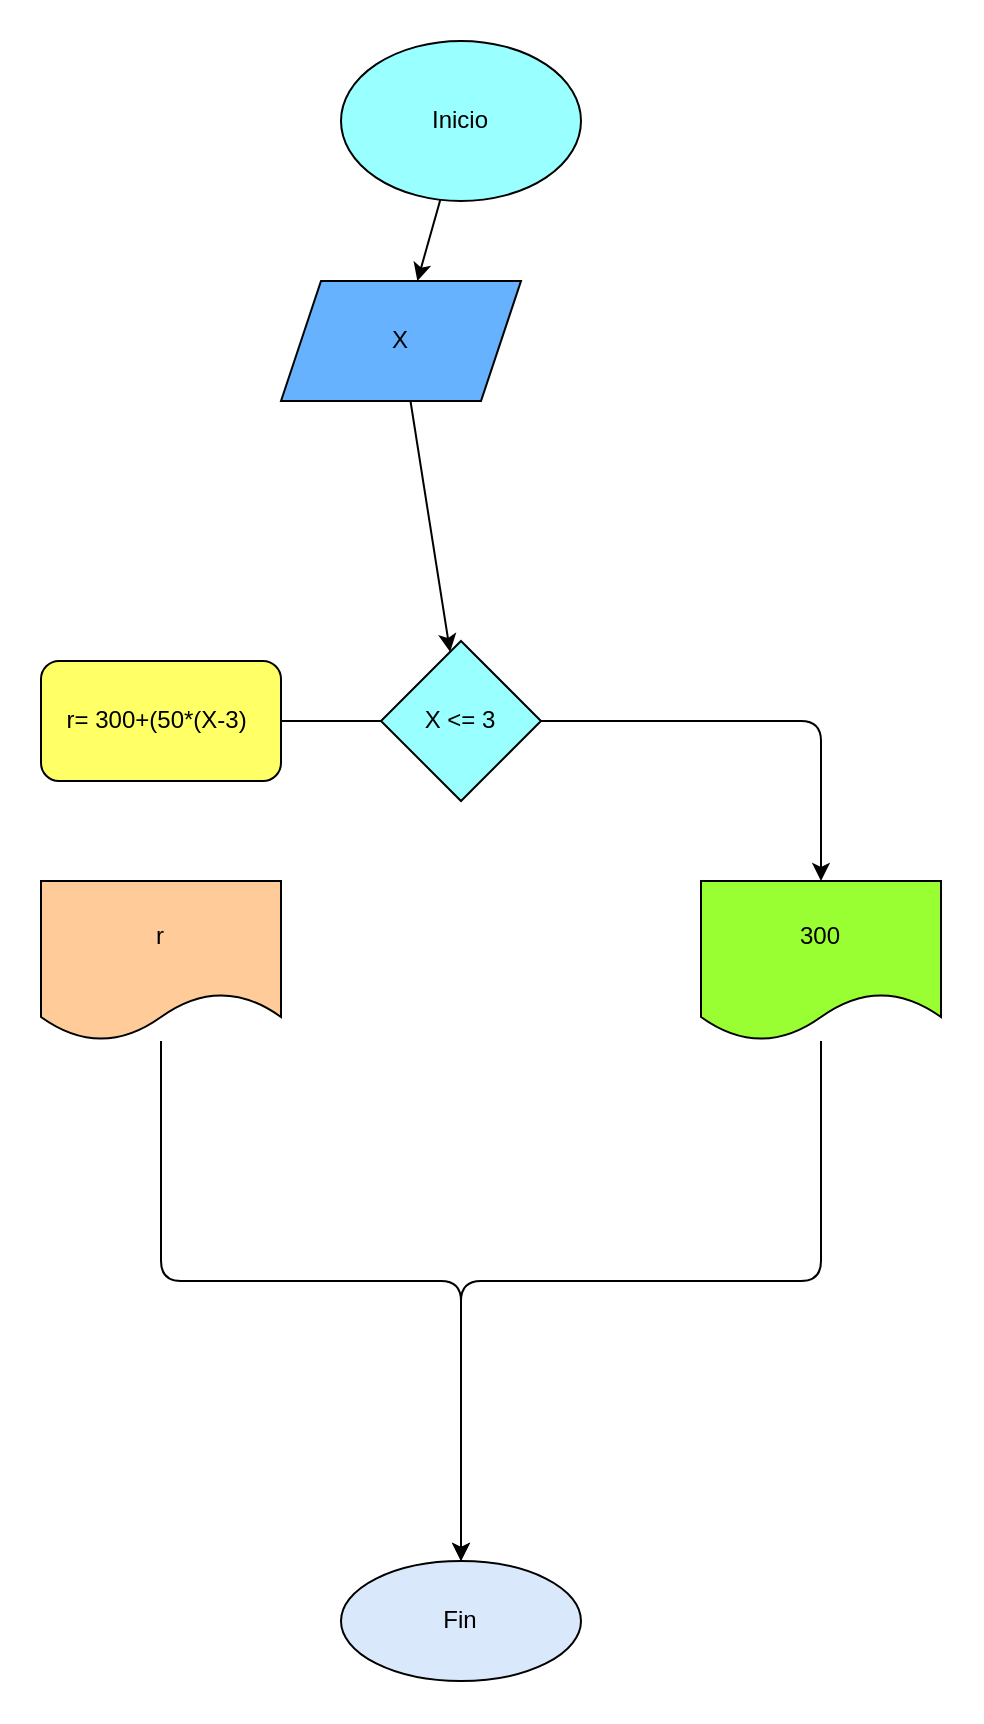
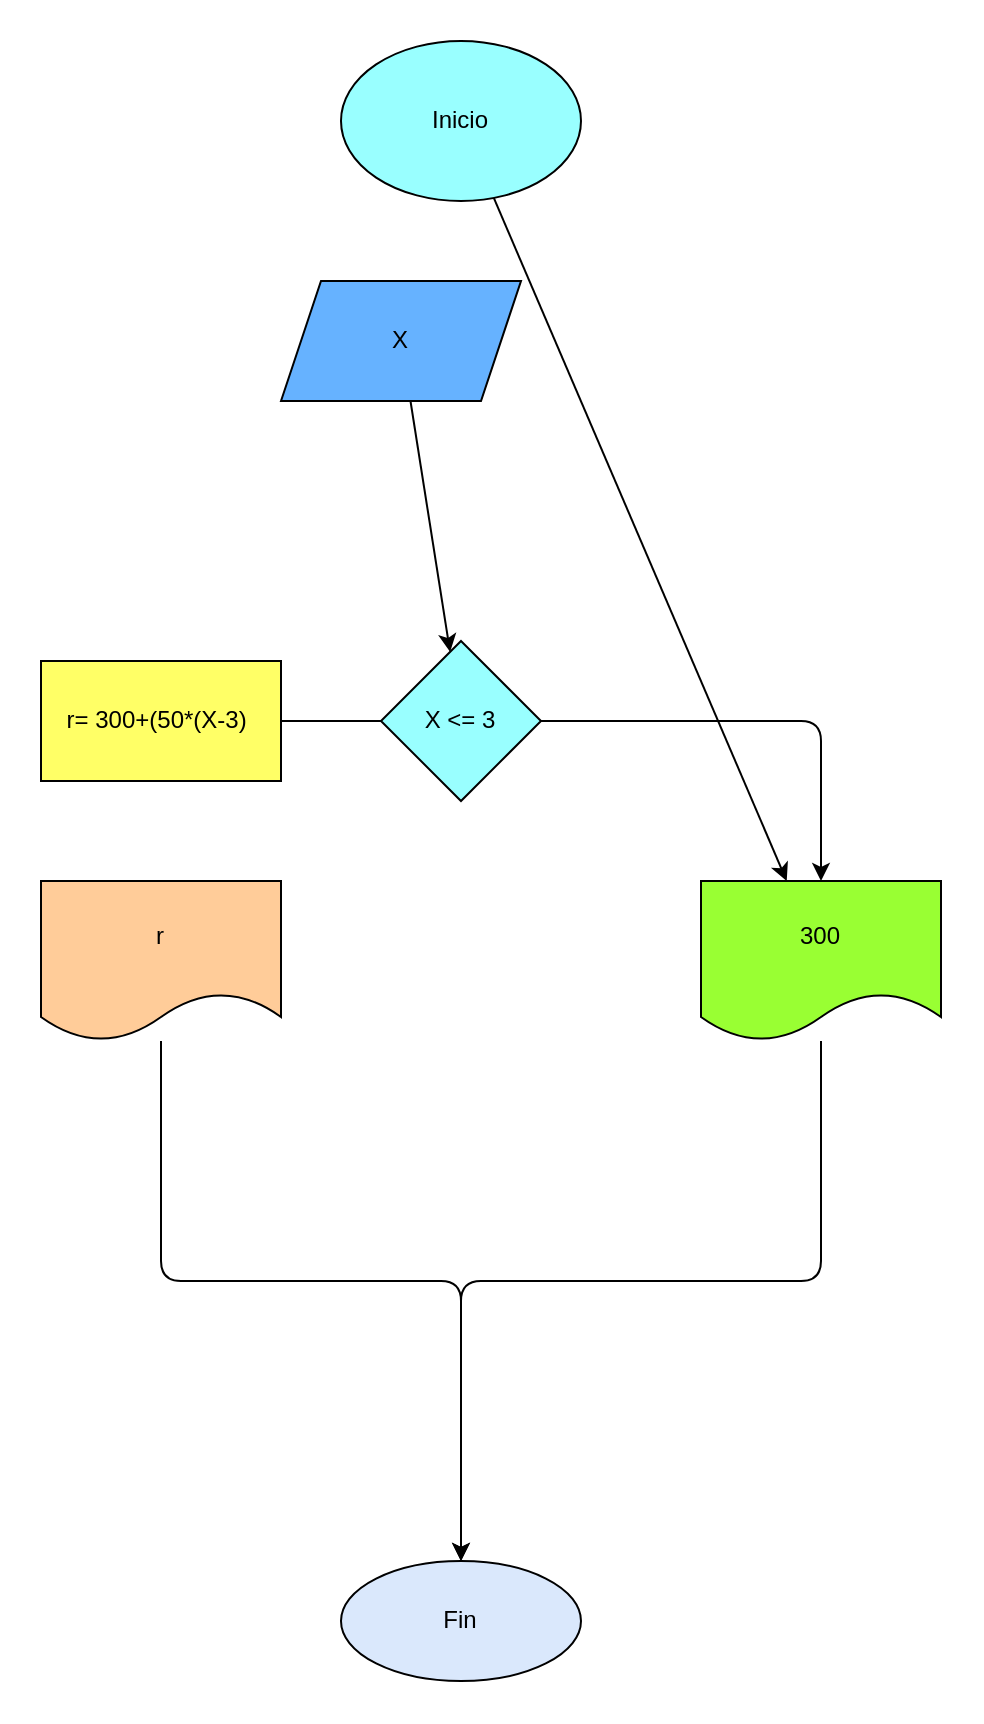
(431, 234) -> (638, 534)
(161, 721) -> (161, 721)
